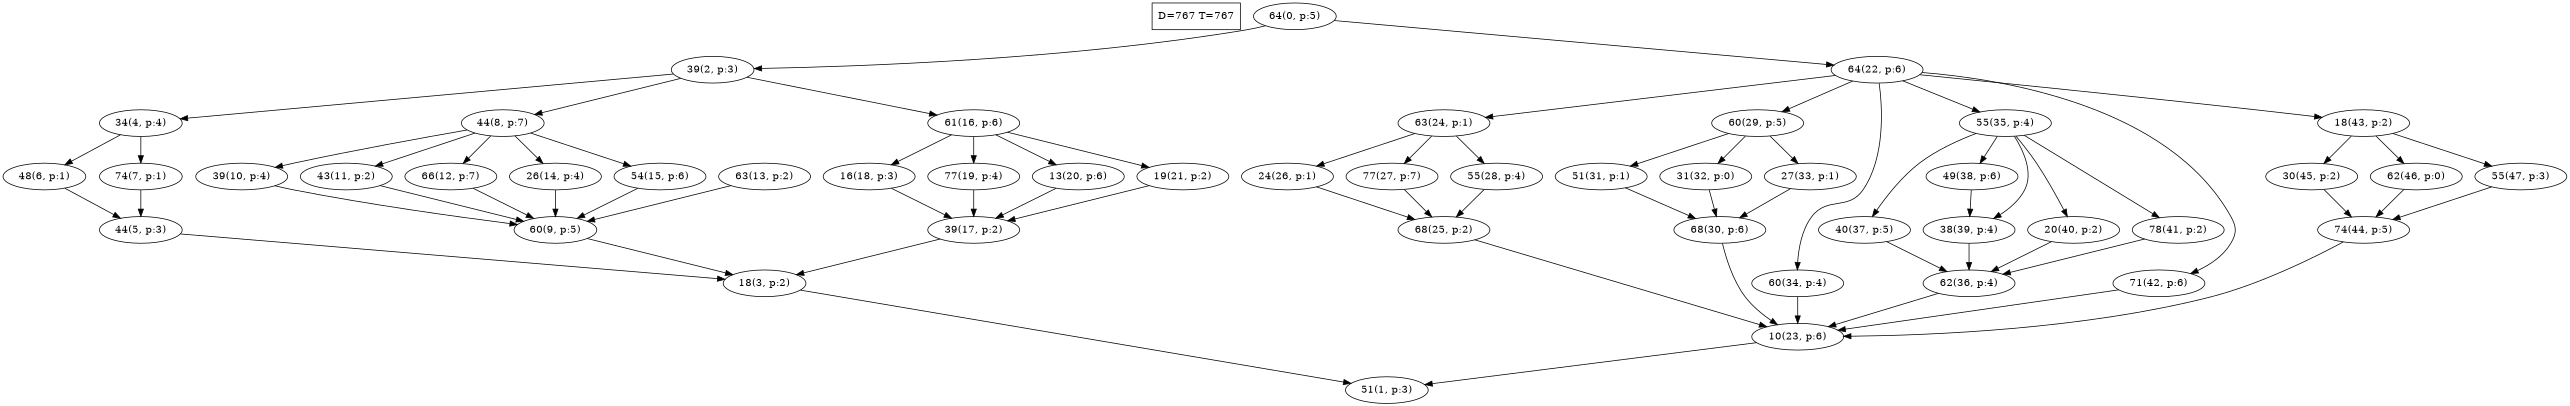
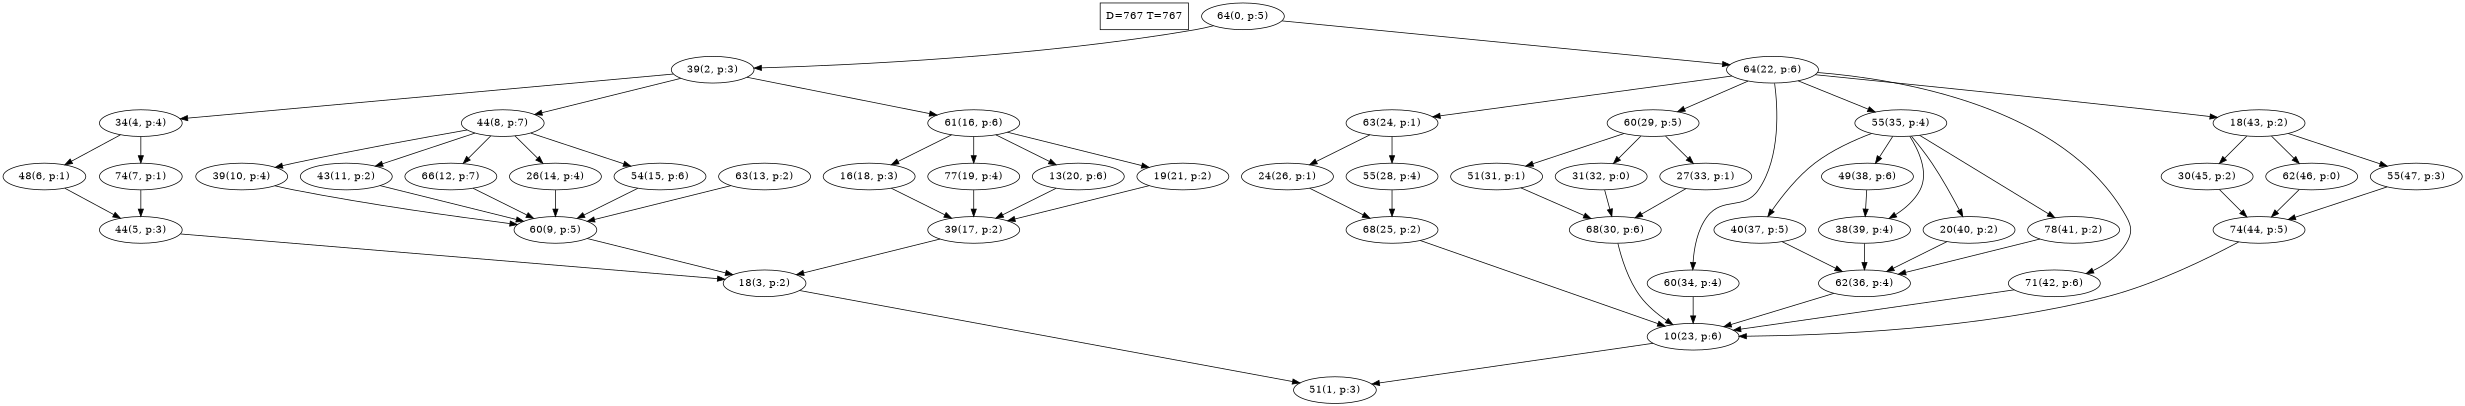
(1392, 177) -> none
